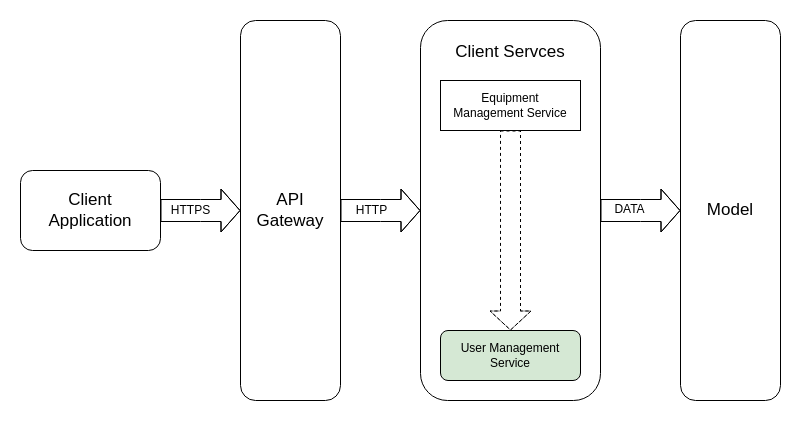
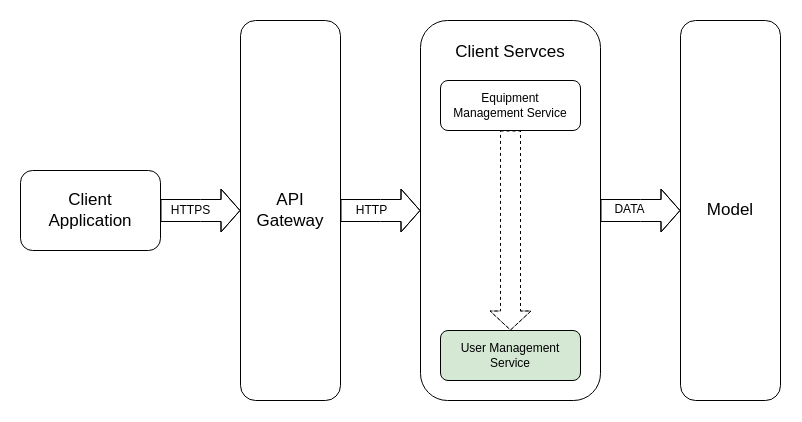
(511, 106) -> (511, 106)
